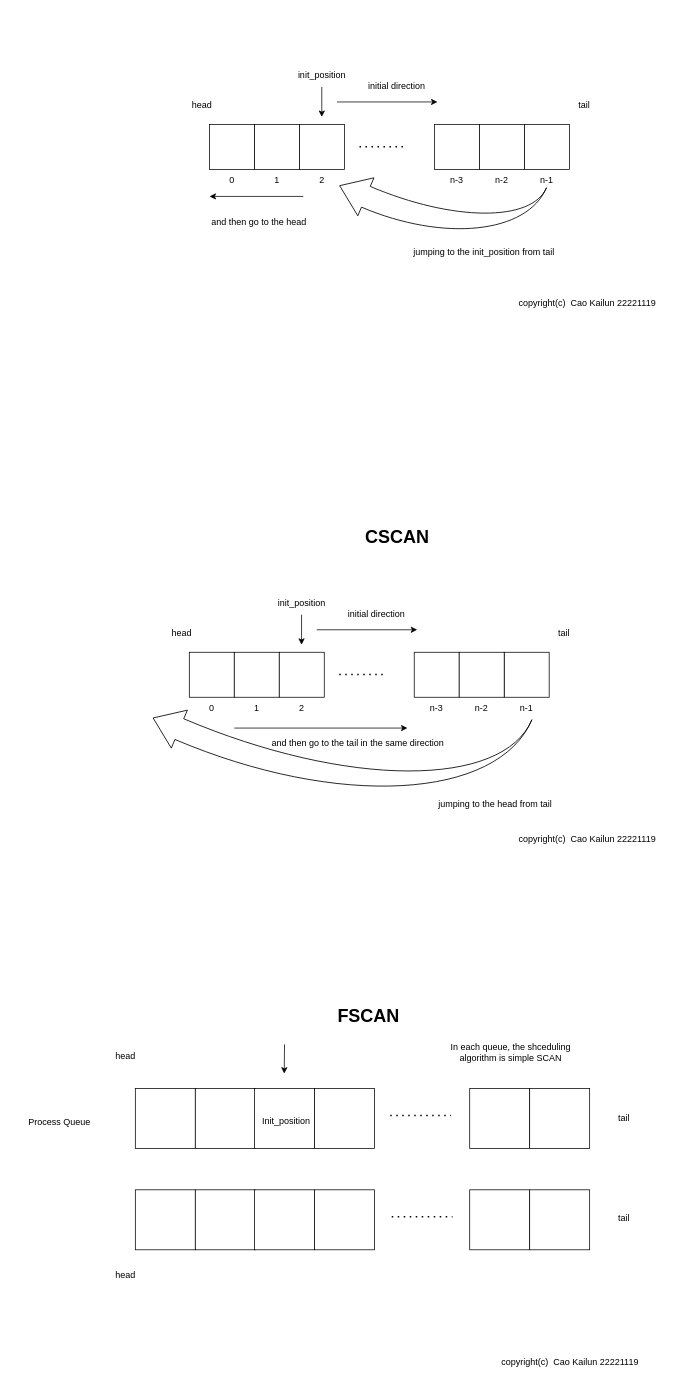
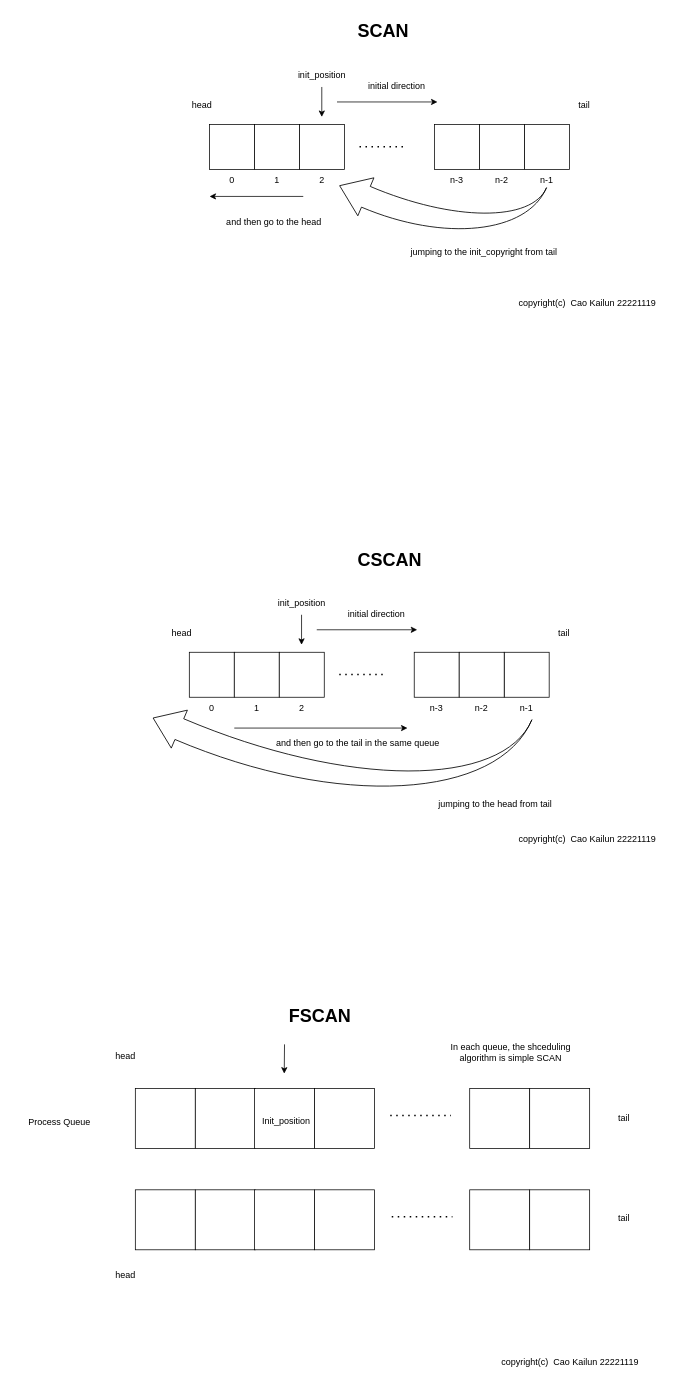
none -> (402, 34)
(259, 222) -> (274, 222)
(486, 252) -> (486, 252)
(410, 540) -> (402, 563)
(358, 744) -> (358, 744)
(382, 1019) -> (333, 1019)
